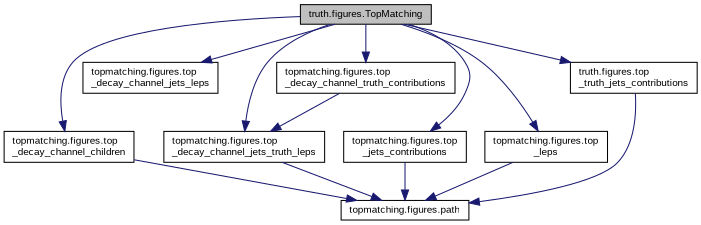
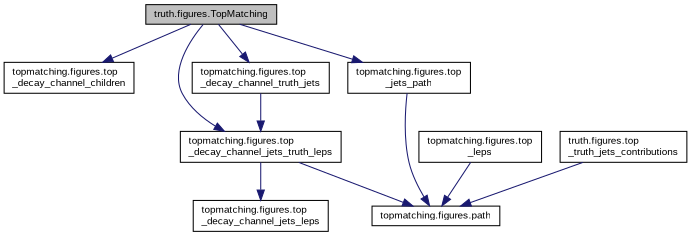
(273, 42) -> (261, 176)
(482, 42) -> none
(477, 59) -> none
(366, 78) -> (261, 78)
(405, 147) -> (409, 78)
(240, 179) -> none
